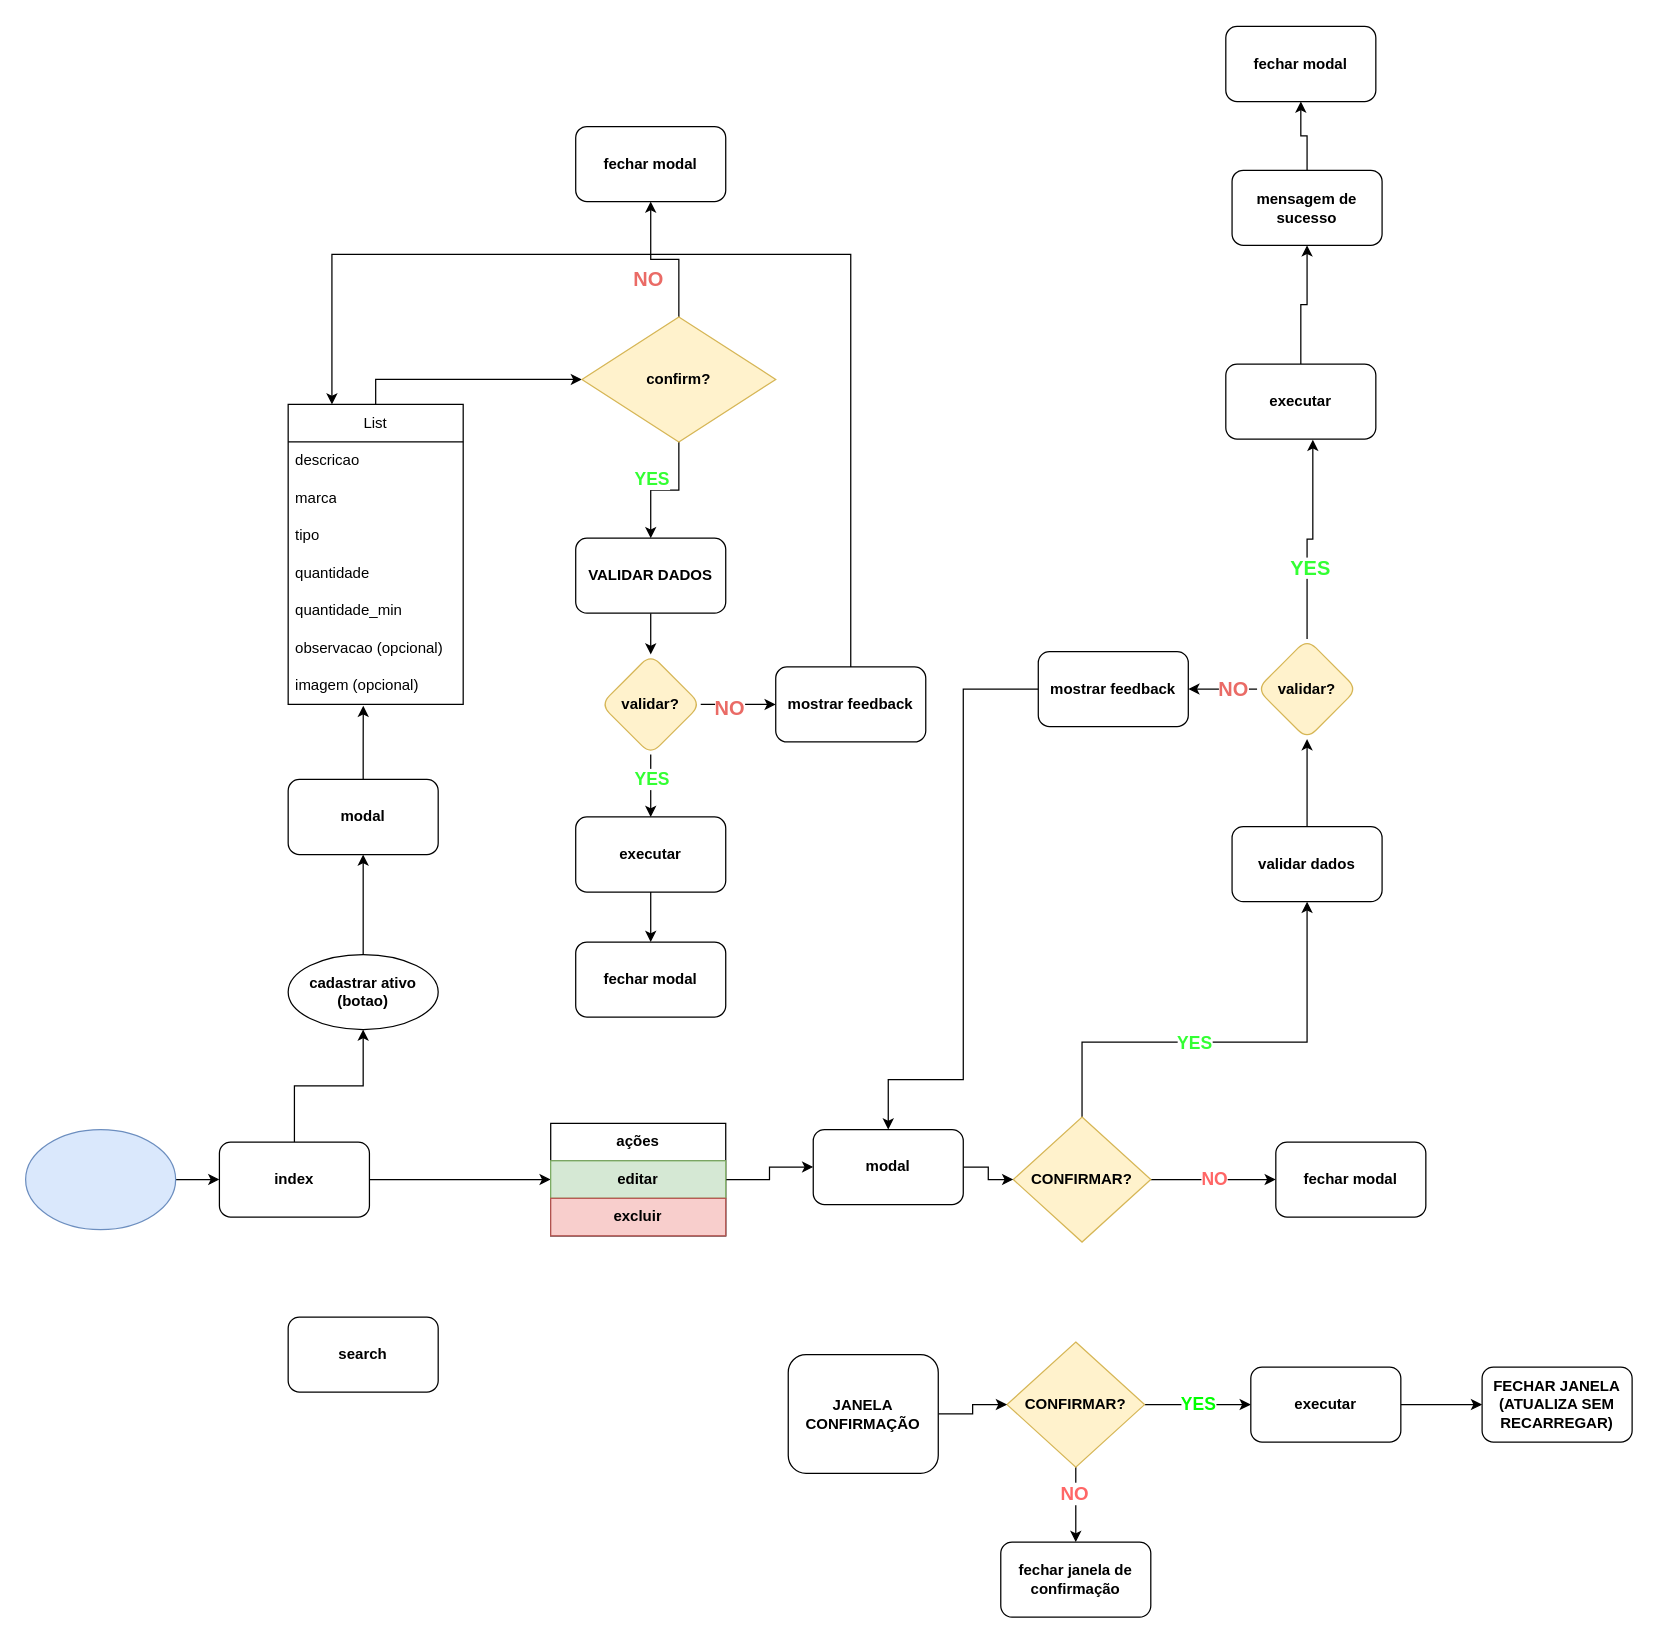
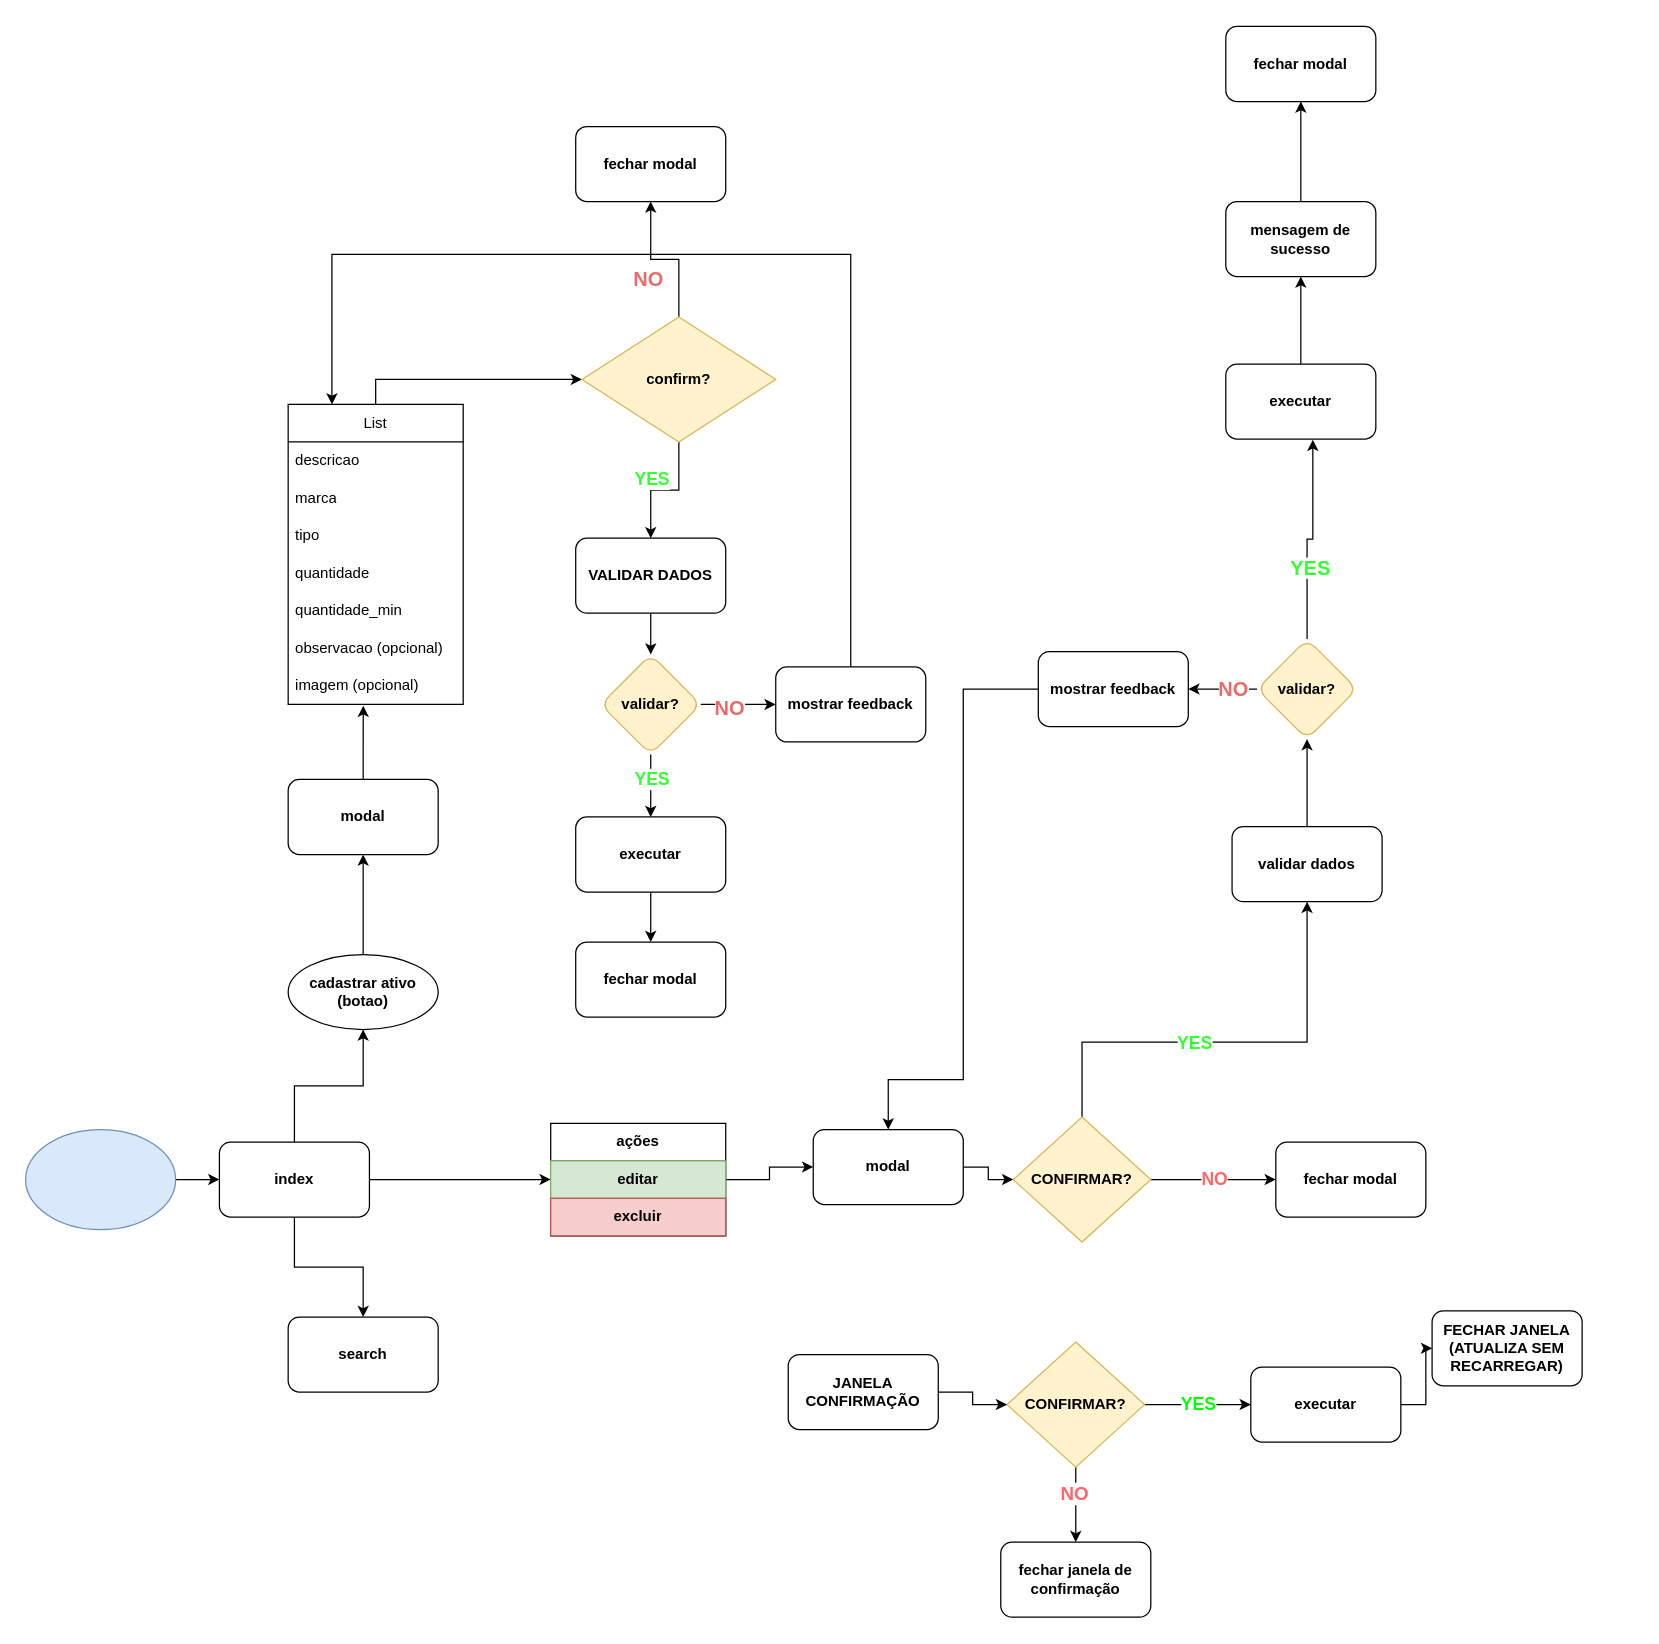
(1307, 208) -> (1301, 239)
none -> (325, 1267)
(1557, 1404) -> (1507, 1348)
(863, 1414) -> (863, 1392)
